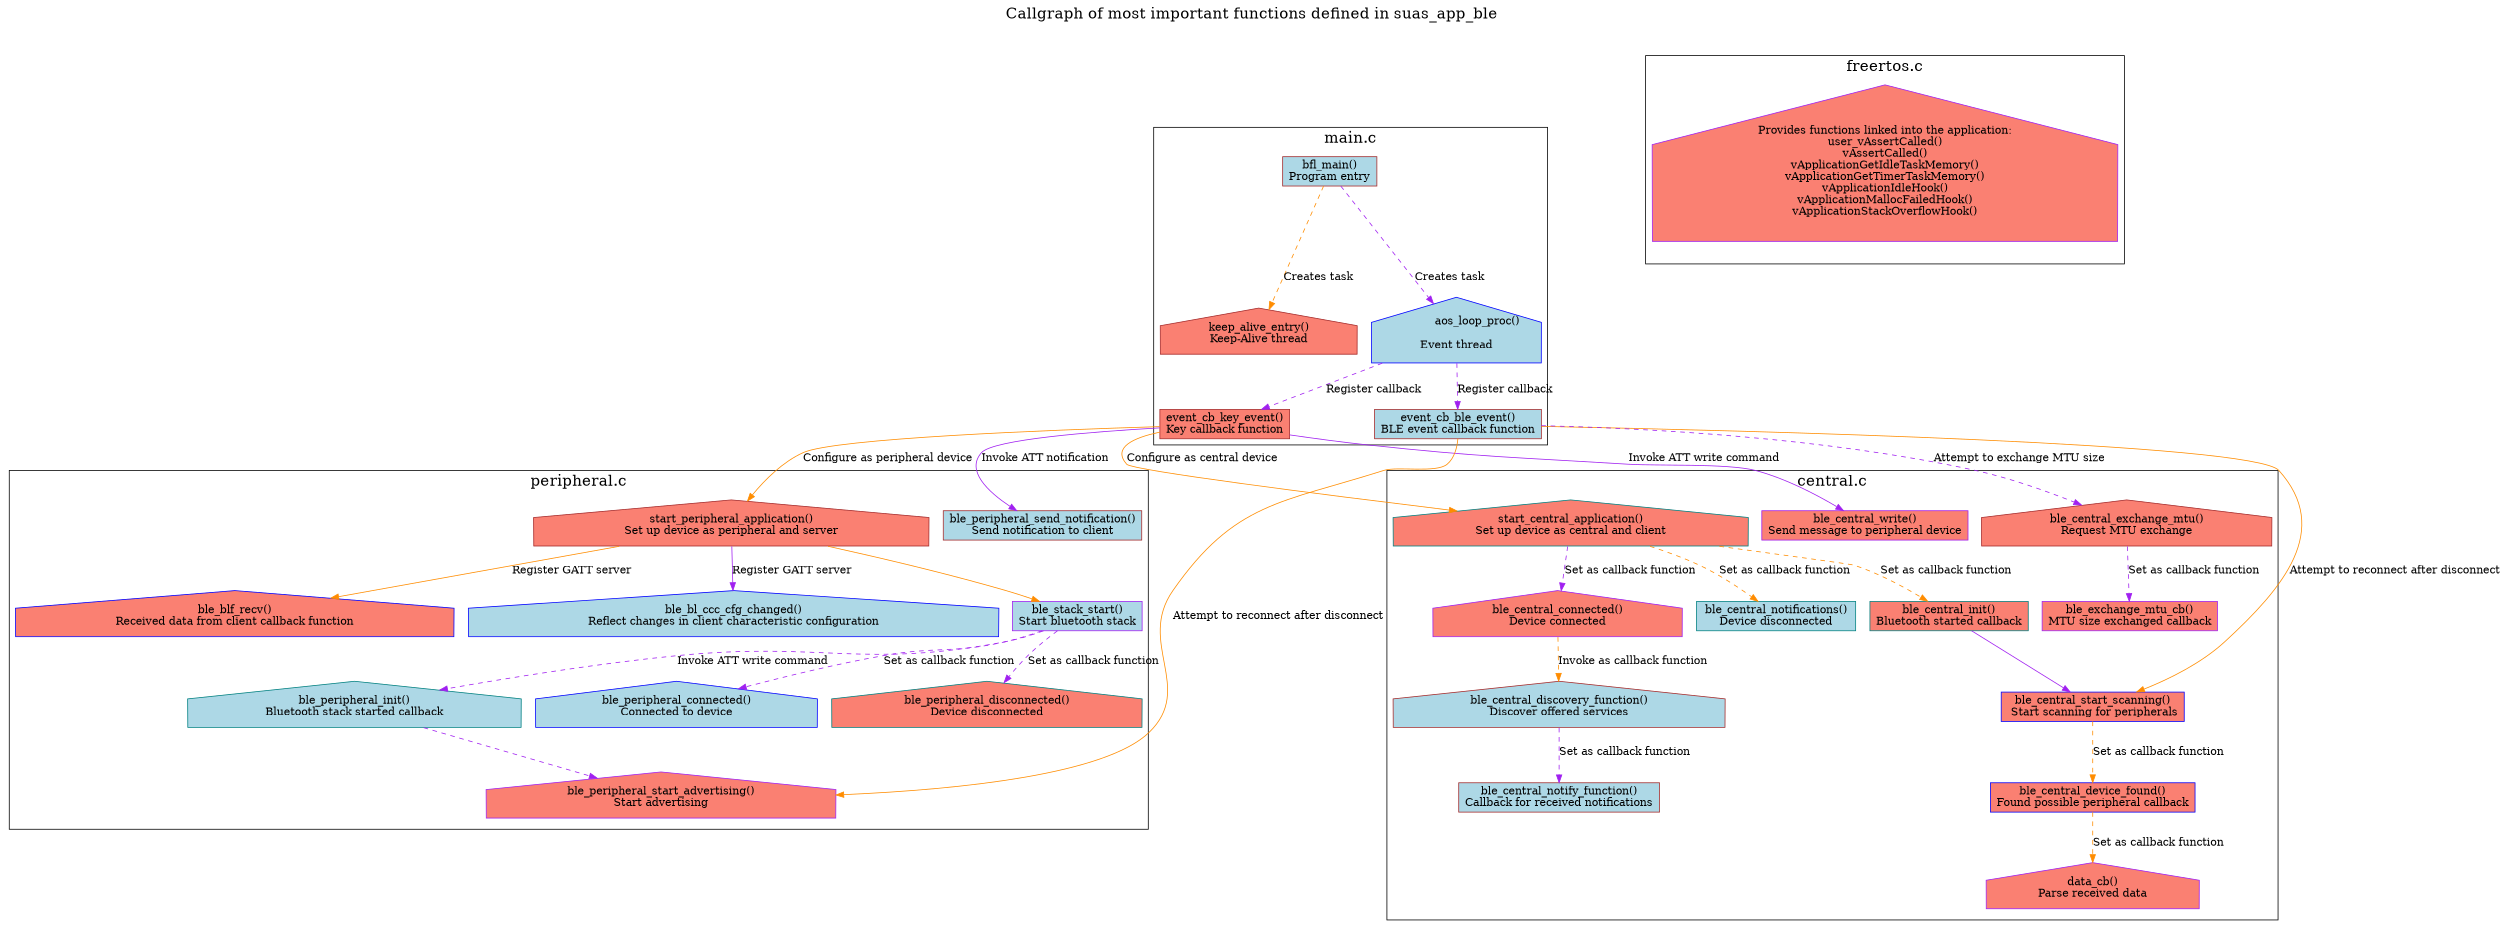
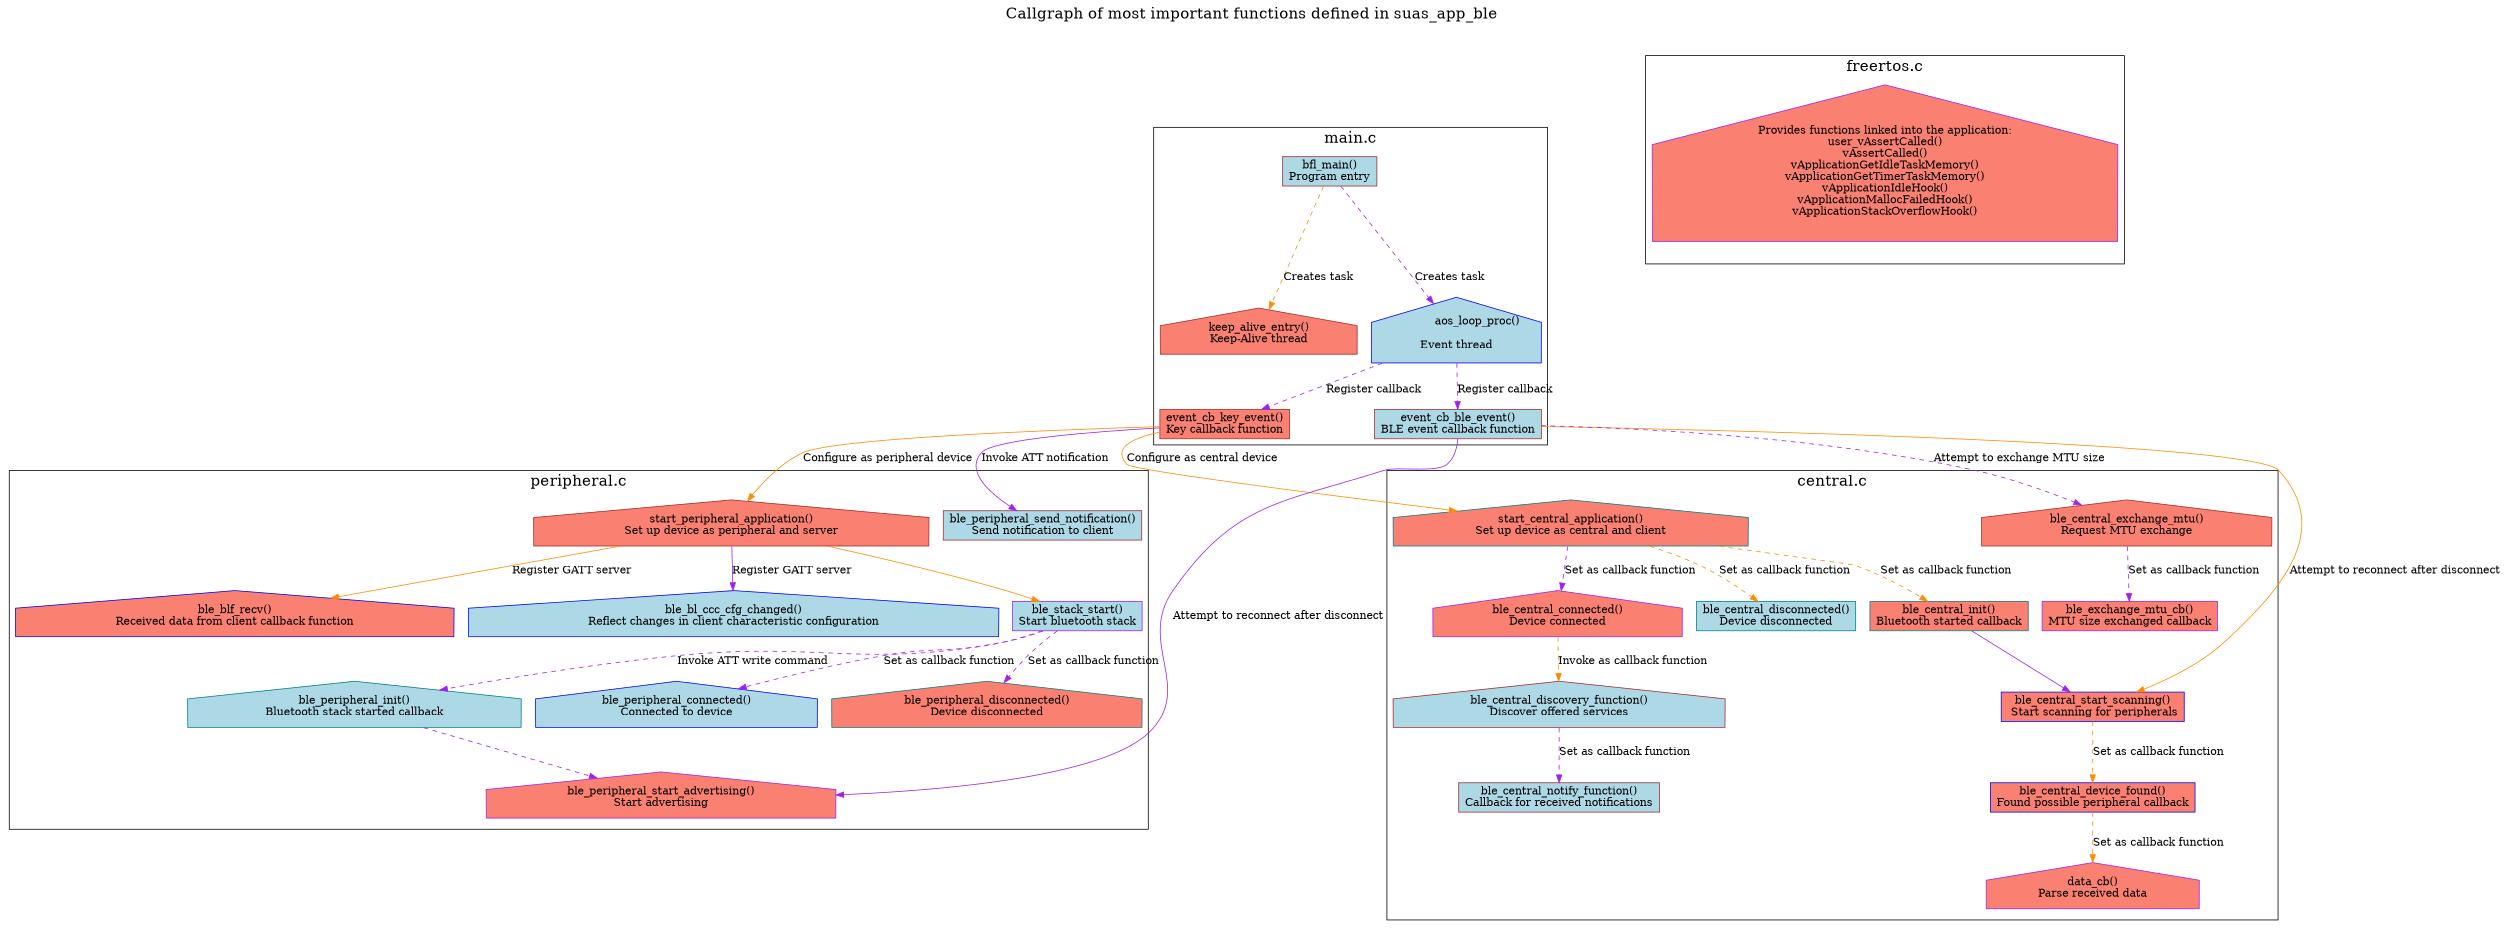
(1865, 525) -> none
(1776, 616) -> (1776, 616)
(1162, 650) -> (1162, 650)
